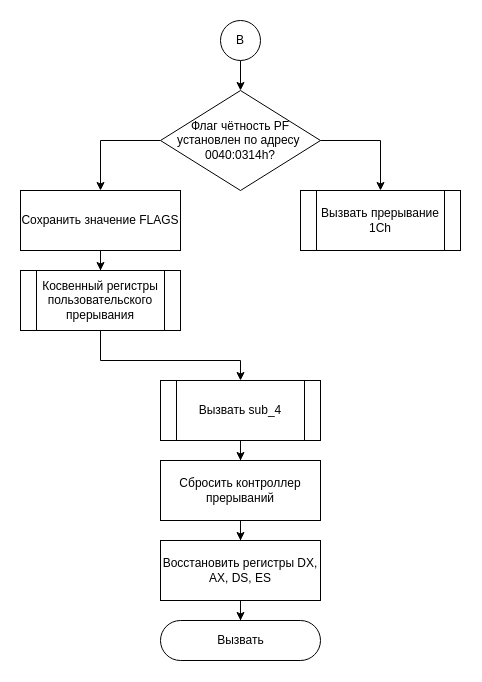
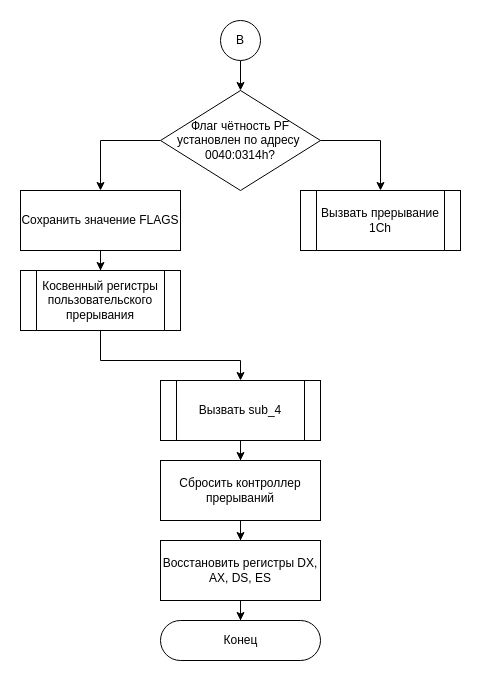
(241, 641) -> (241, 641)
